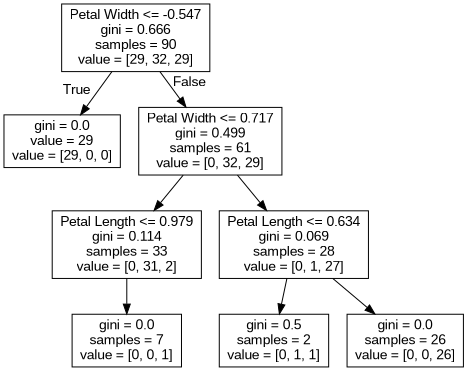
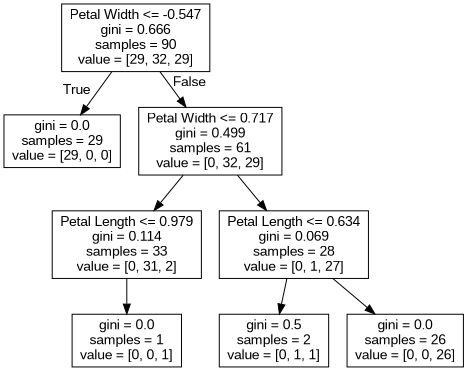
(62, 141) -> (62, 141)
(127, 341) -> (127, 341)
